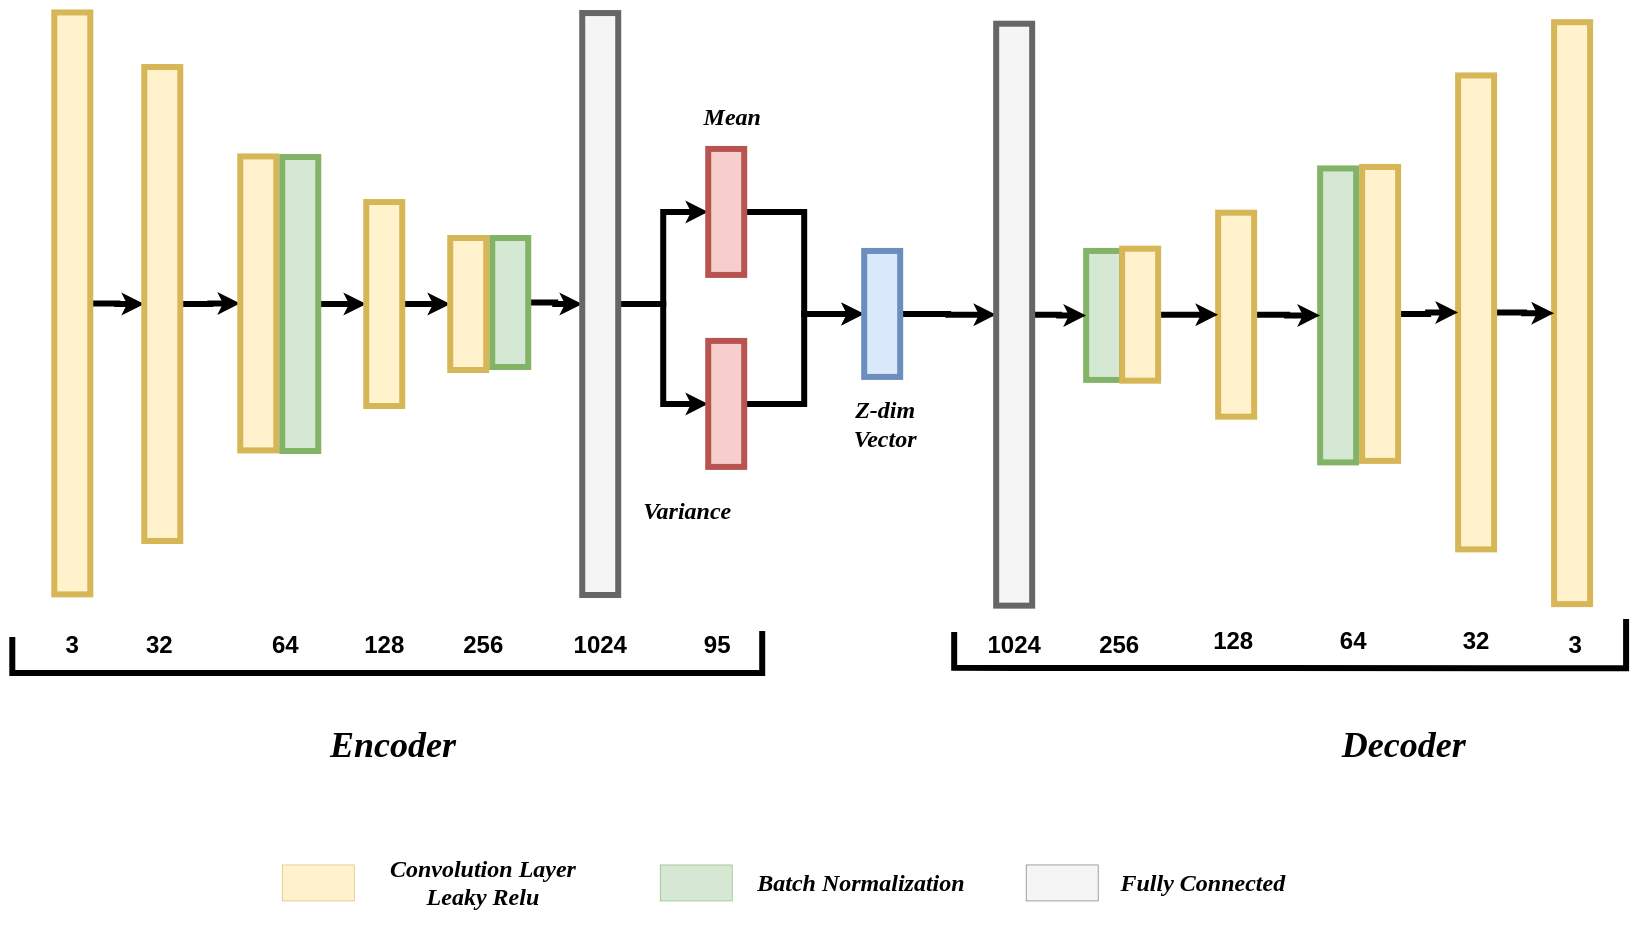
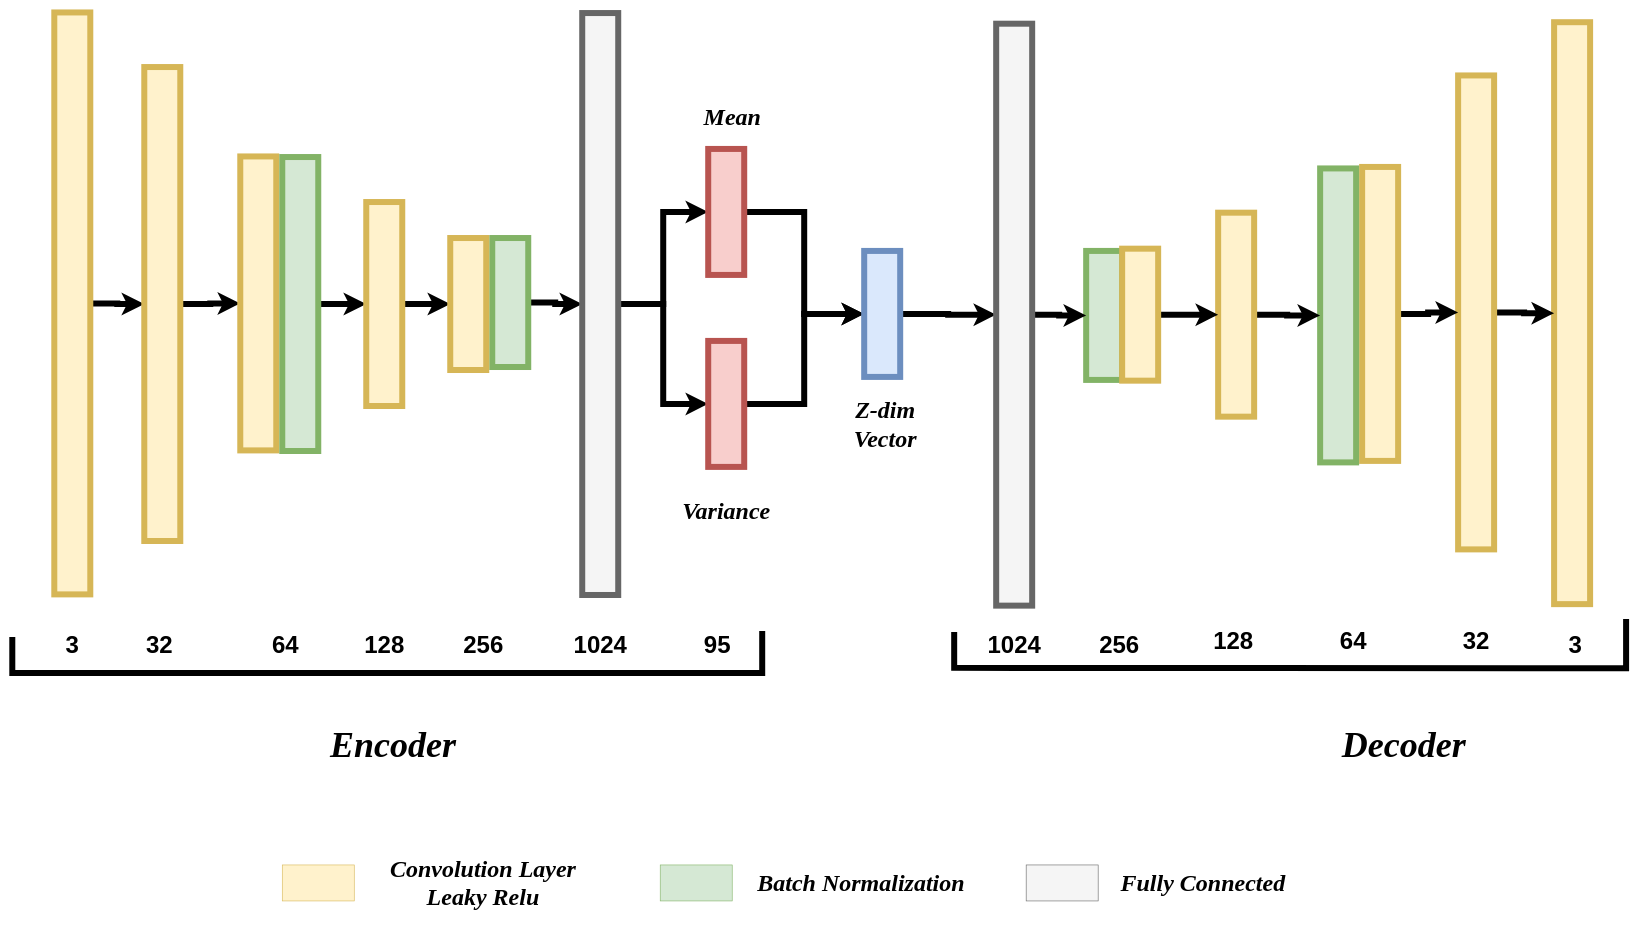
(687, 511) -> (726, 511)
